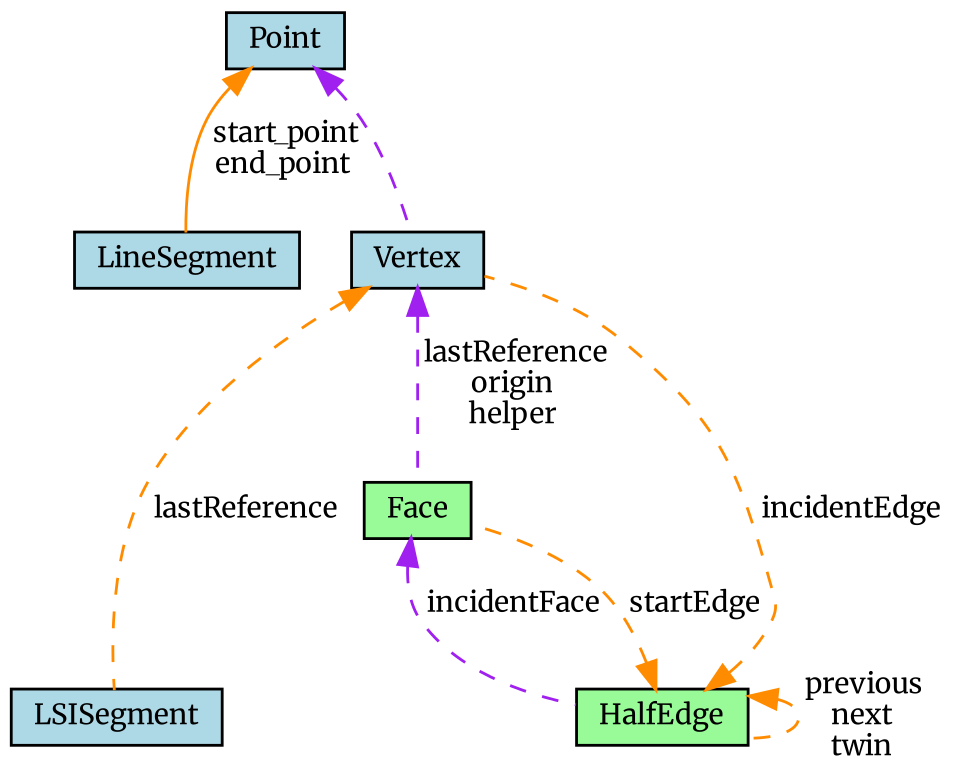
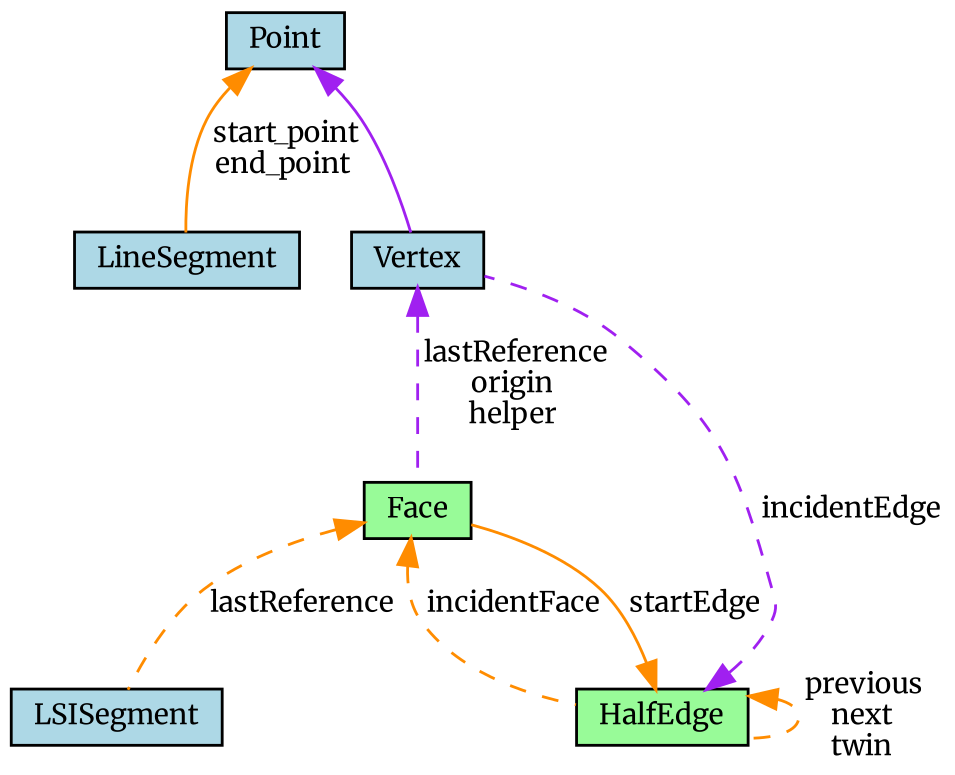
(381, 156) -> (381, 156)
(707, 428) -> (707, 428)
(163, 458) -> (212, 584)
(578, 571) -> (578, 571)
(466, 663) -> (466, 663)
